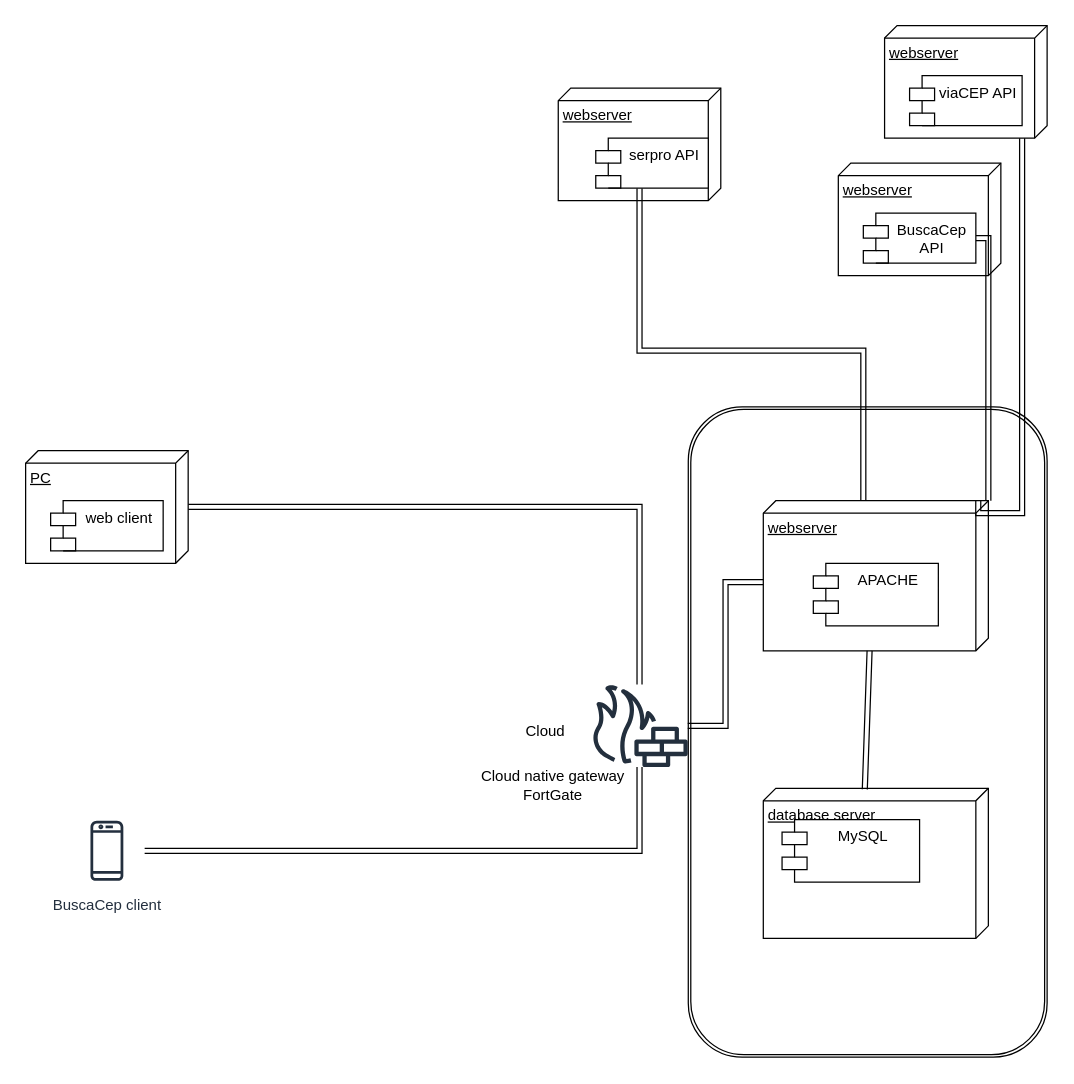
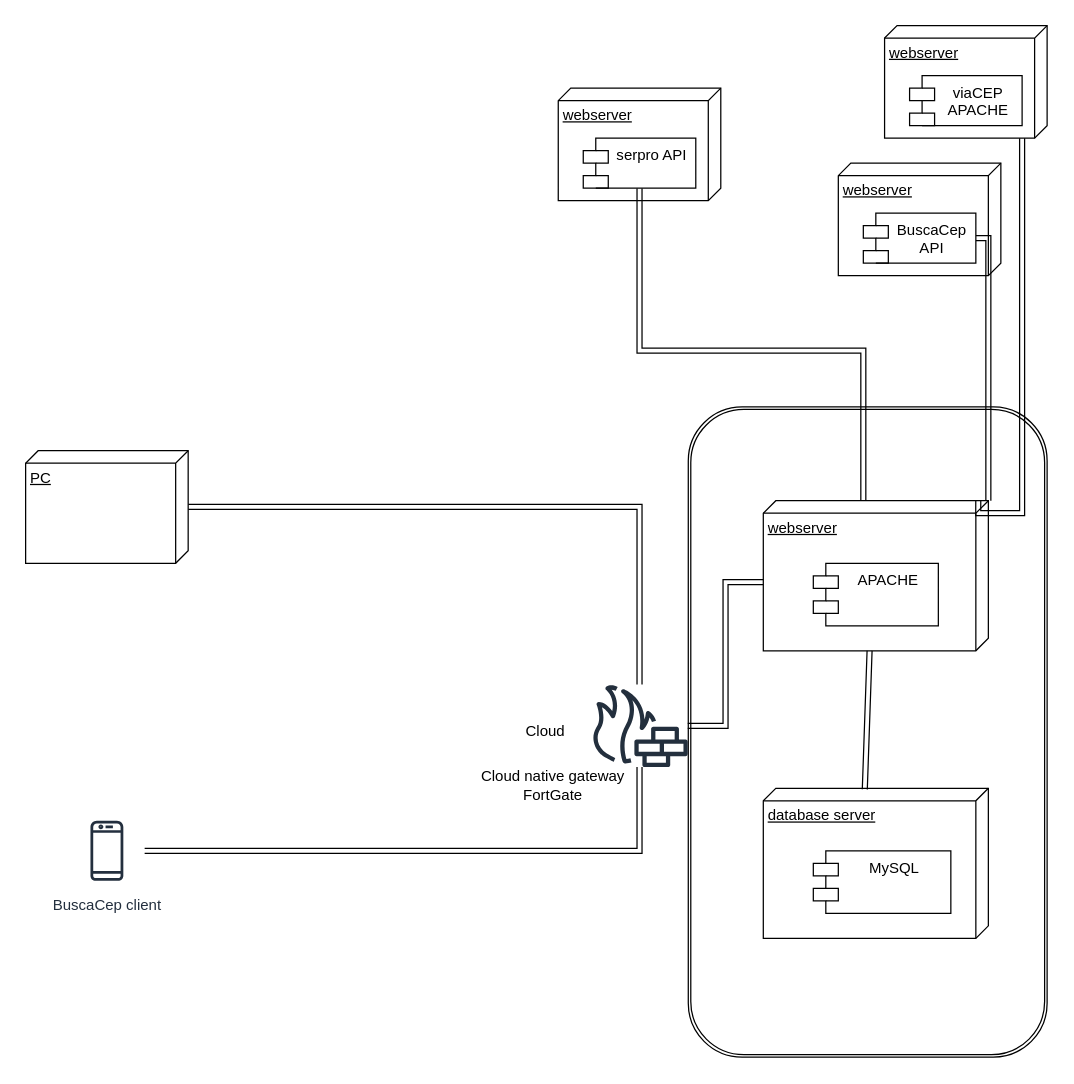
(978, 93) -> (978, 102)
(652, 163) -> (639, 163)
(107, 526) -> none
(851, 851) -> (882, 882)
